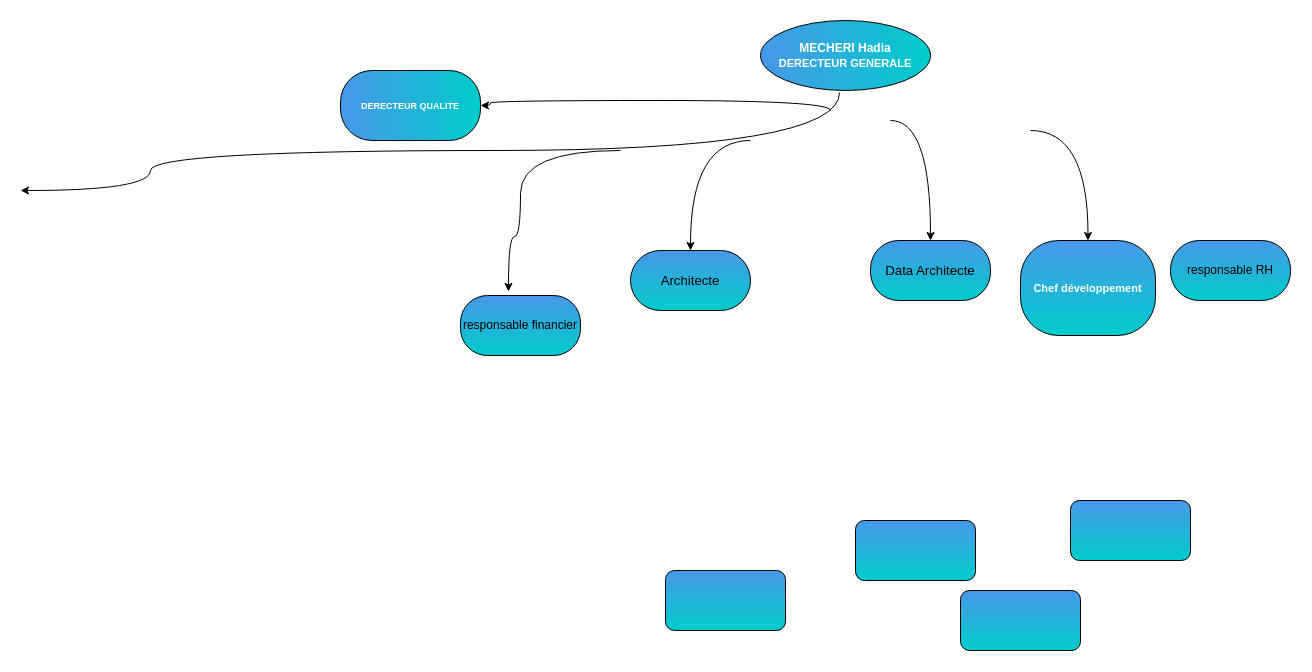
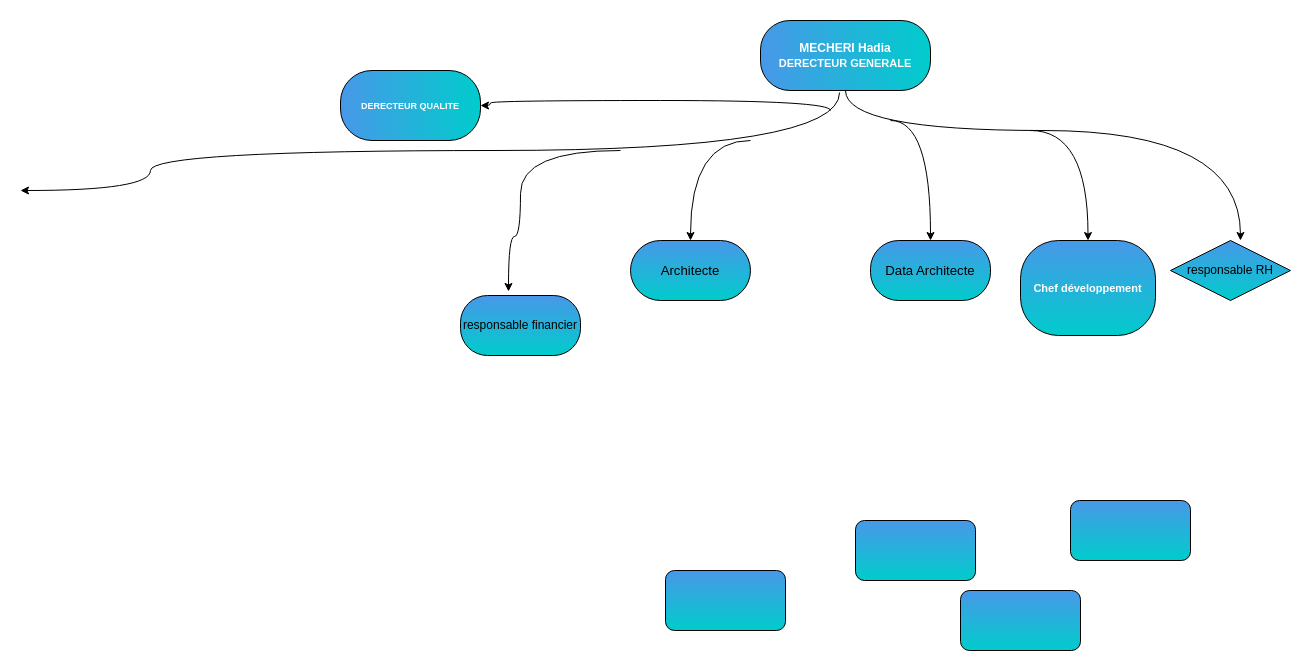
(846, 56) -> (846, 56)
none -> (1164, 146)
(1231, 271) -> (1231, 271)
(691, 281) -> (691, 271)
